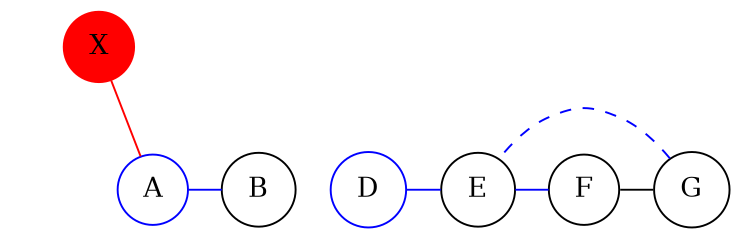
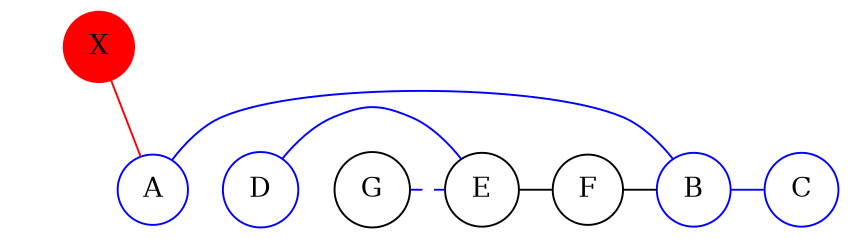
(259, 190) -> (694, 190)
(532, 190) -> (536, 190)
(637, 190) -> (640, 190)
none -> (802, 190)
